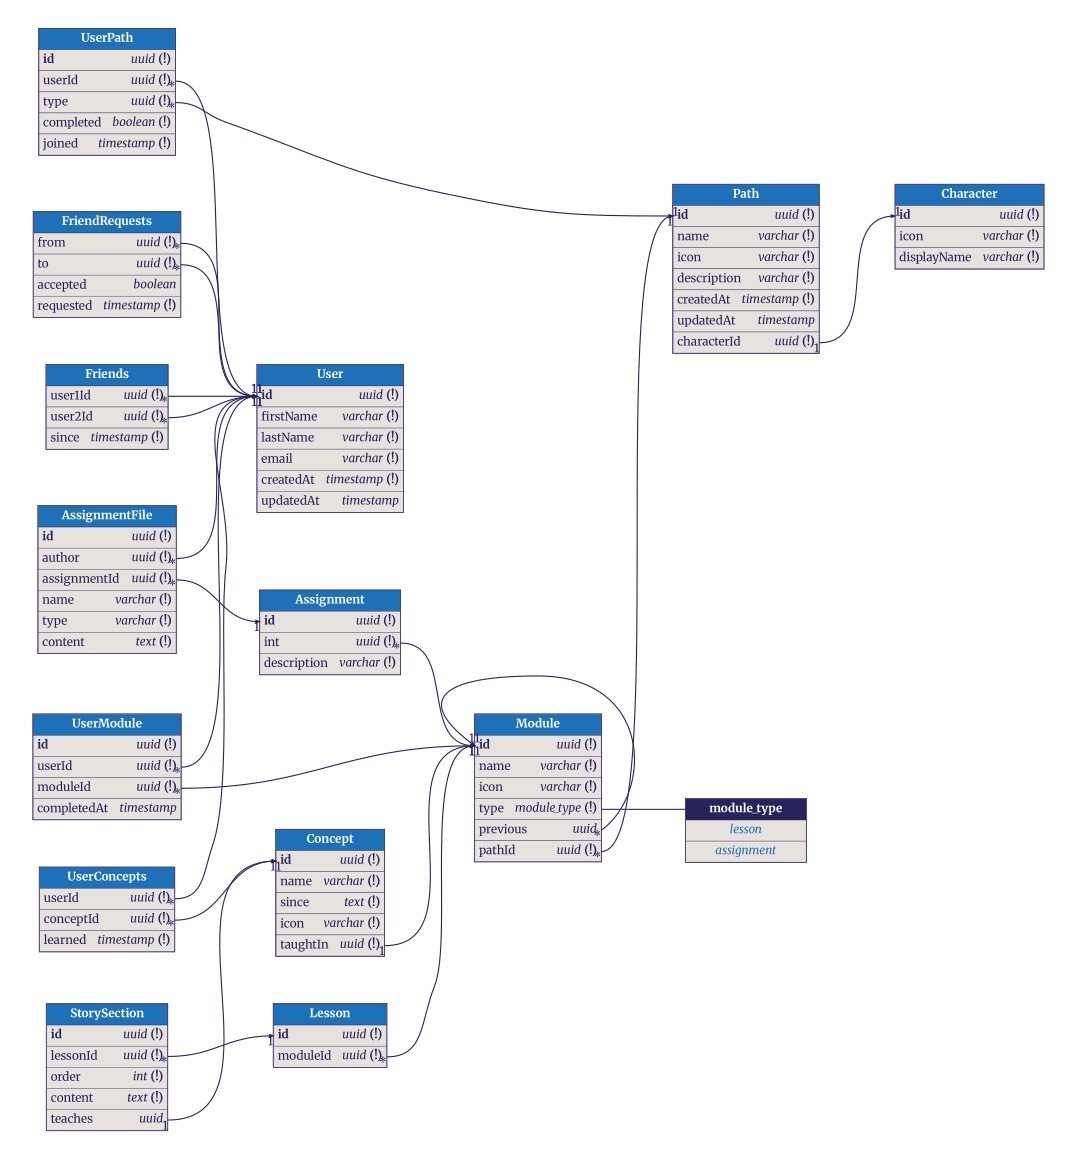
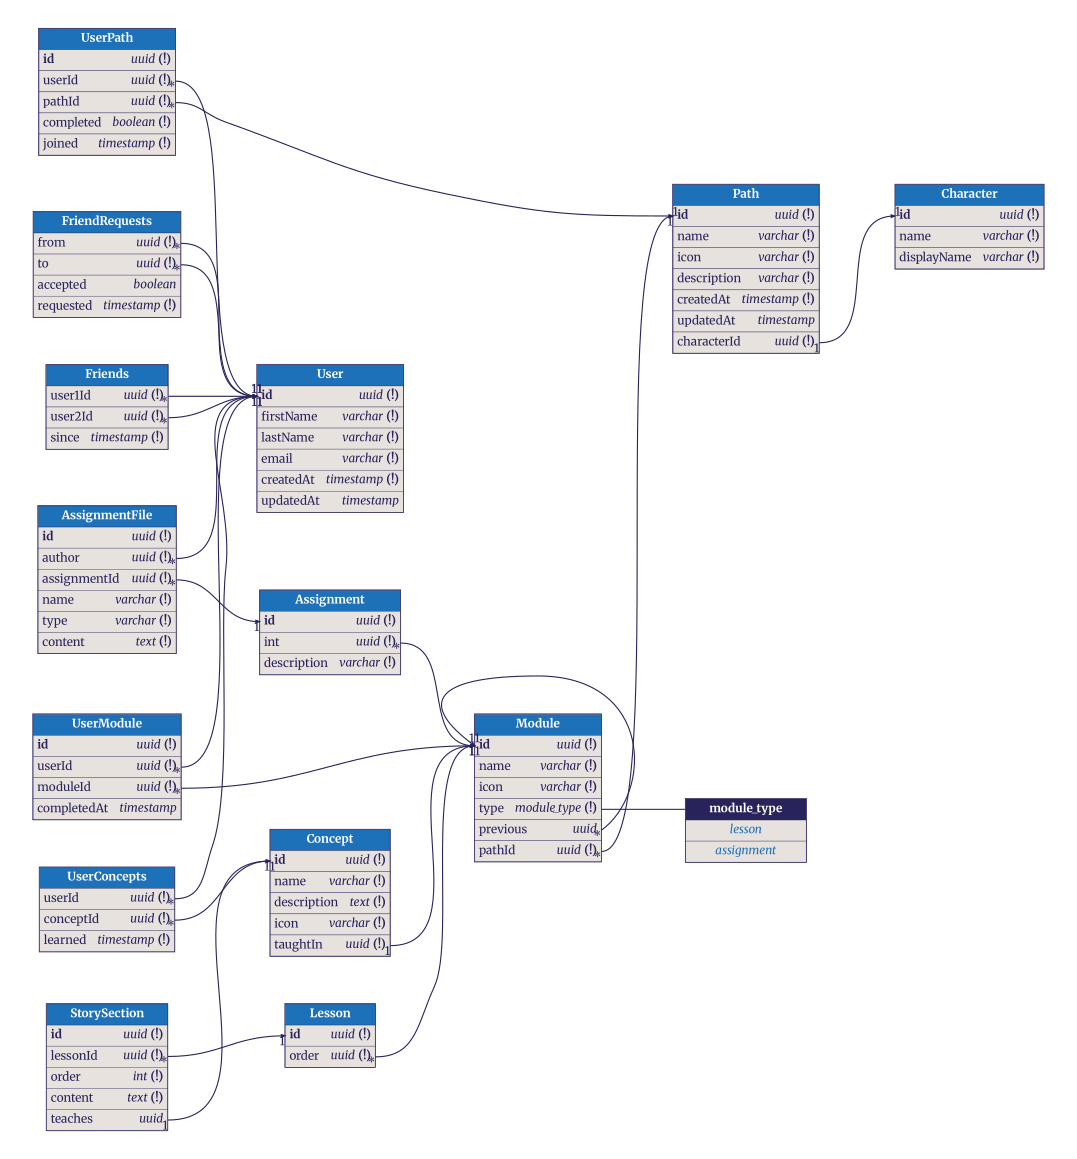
(61, 102) -> (67, 102)
(917, 237) -> (921, 237)
(300, 903) -> (312, 903)
(310, 1056) -> (310, 1056)
